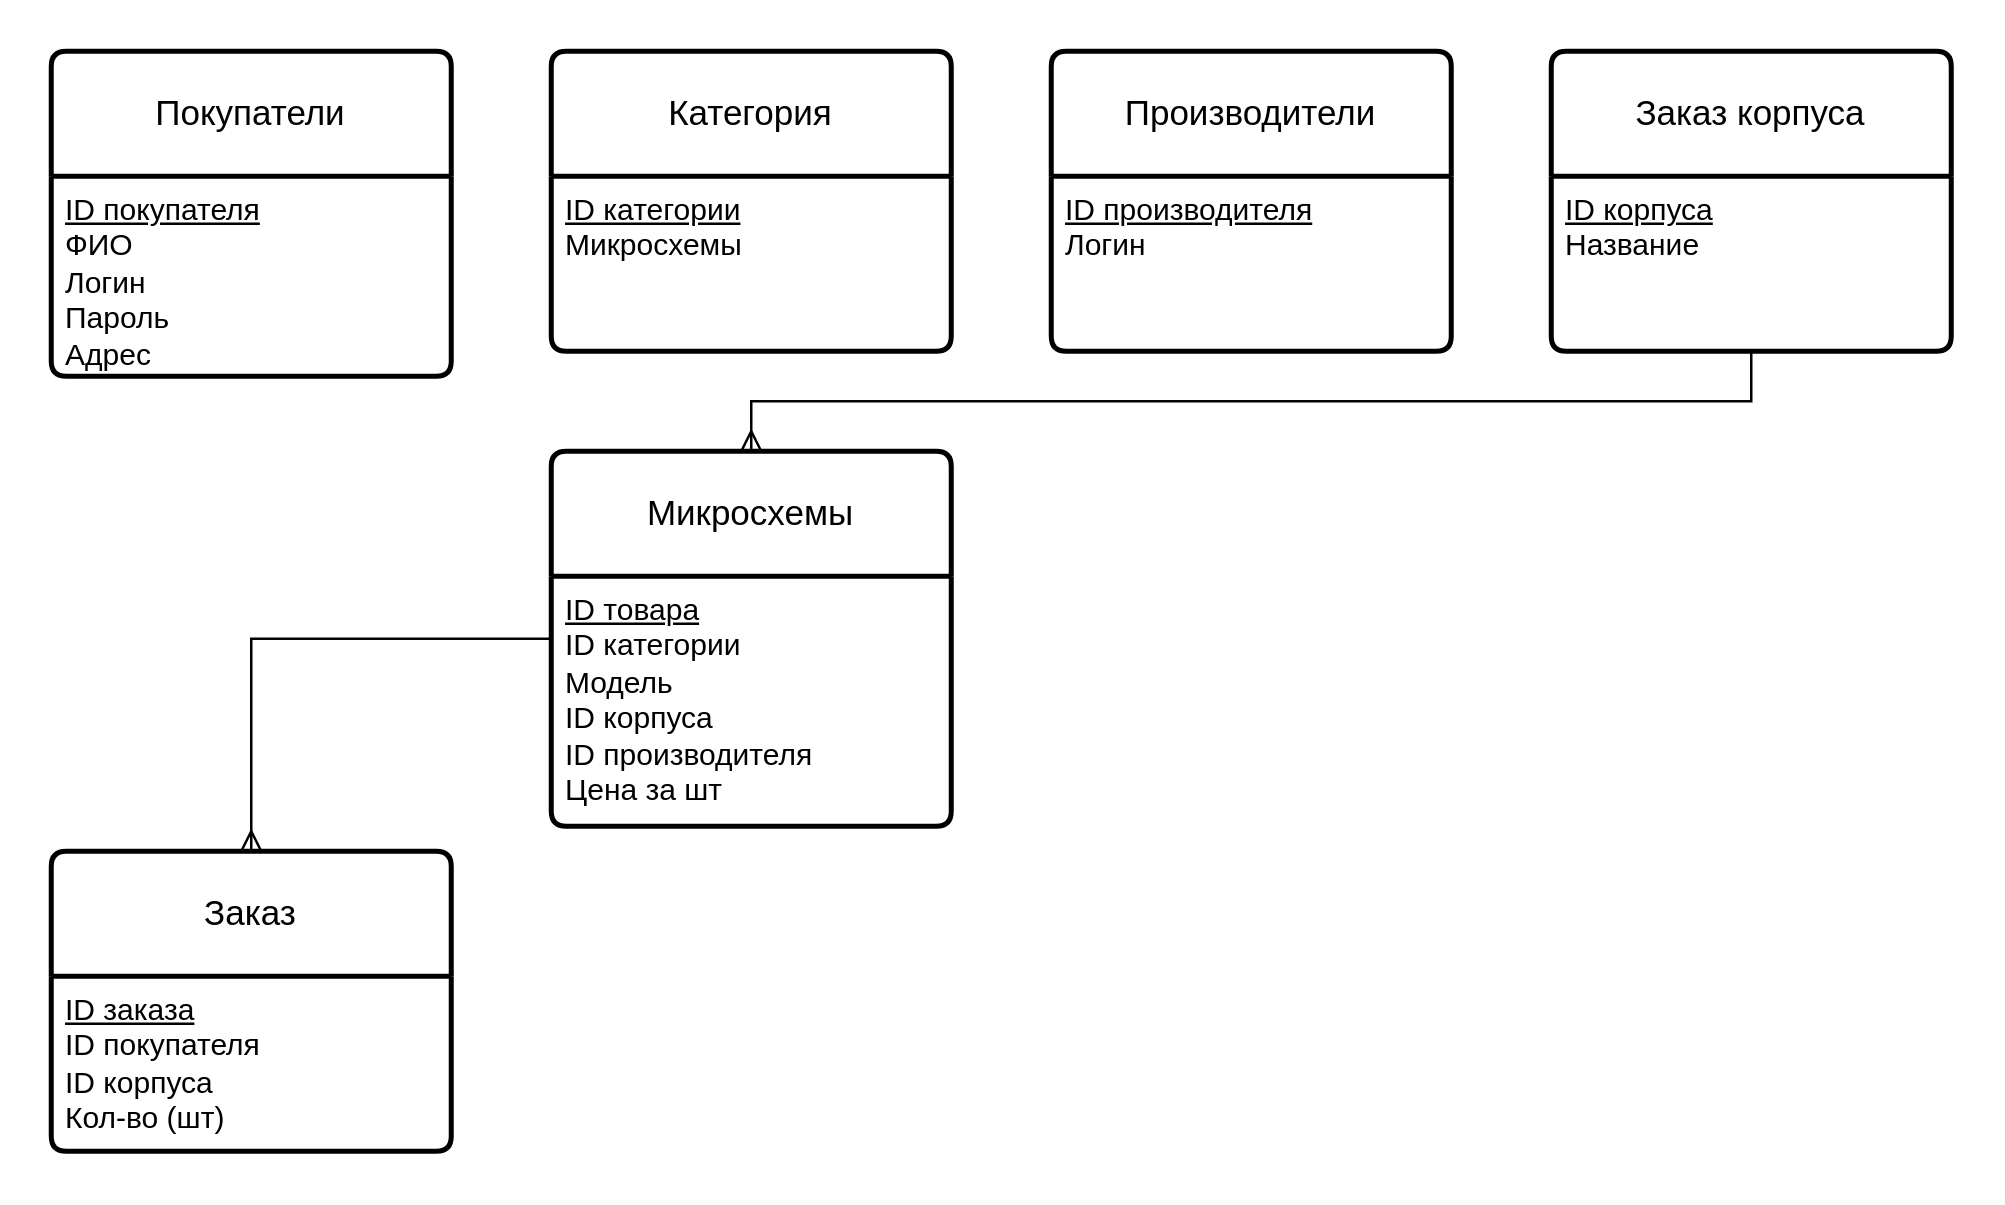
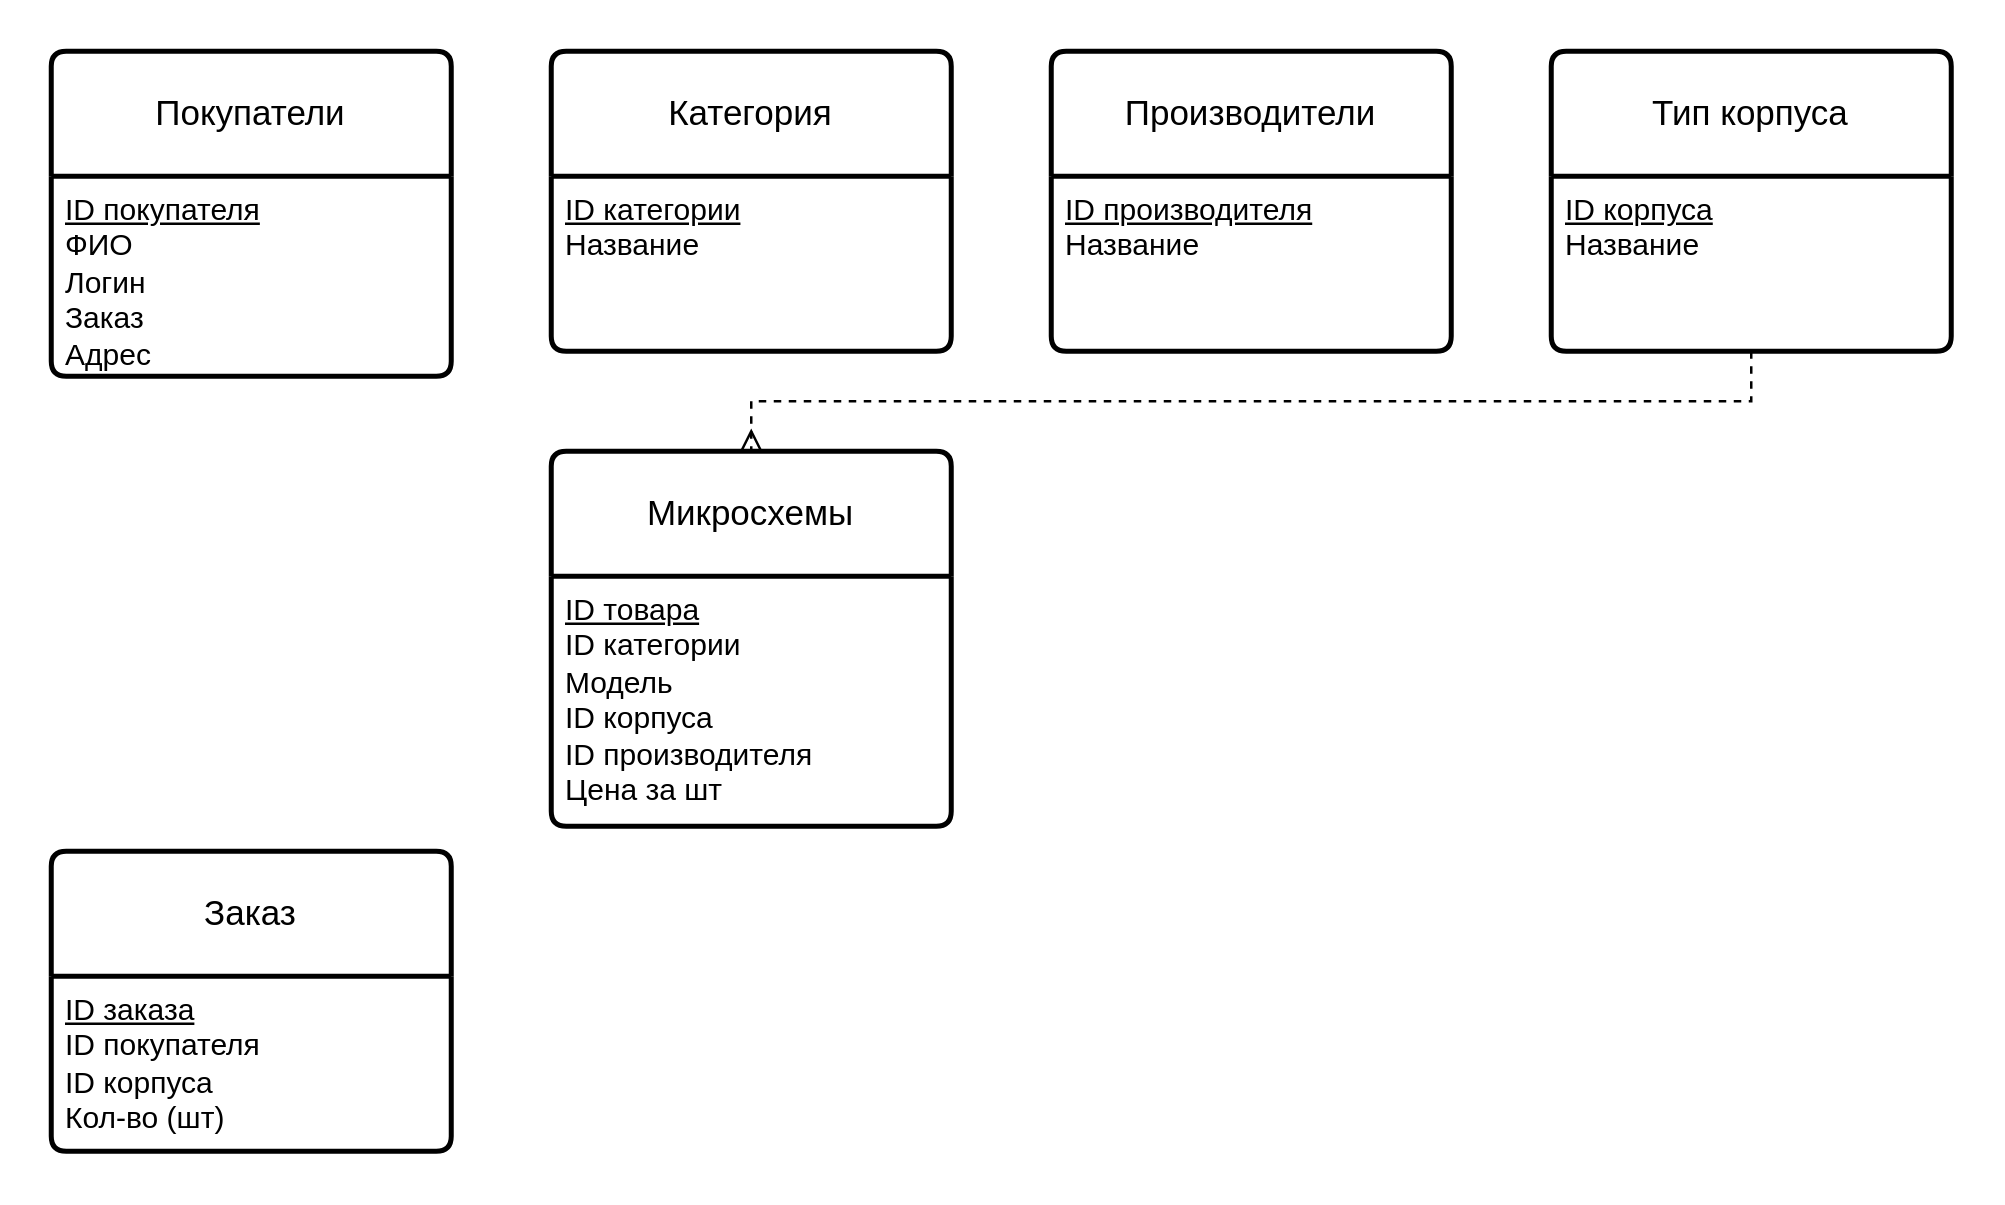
(1751, 114) -> (1751, 114)
(663, 230) -> (663, 230)
(1197, 230) -> (1197, 230)
(172, 284) -> (172, 284)
(1250, 401) -> (1250, 401)
(294, 639) -> none
